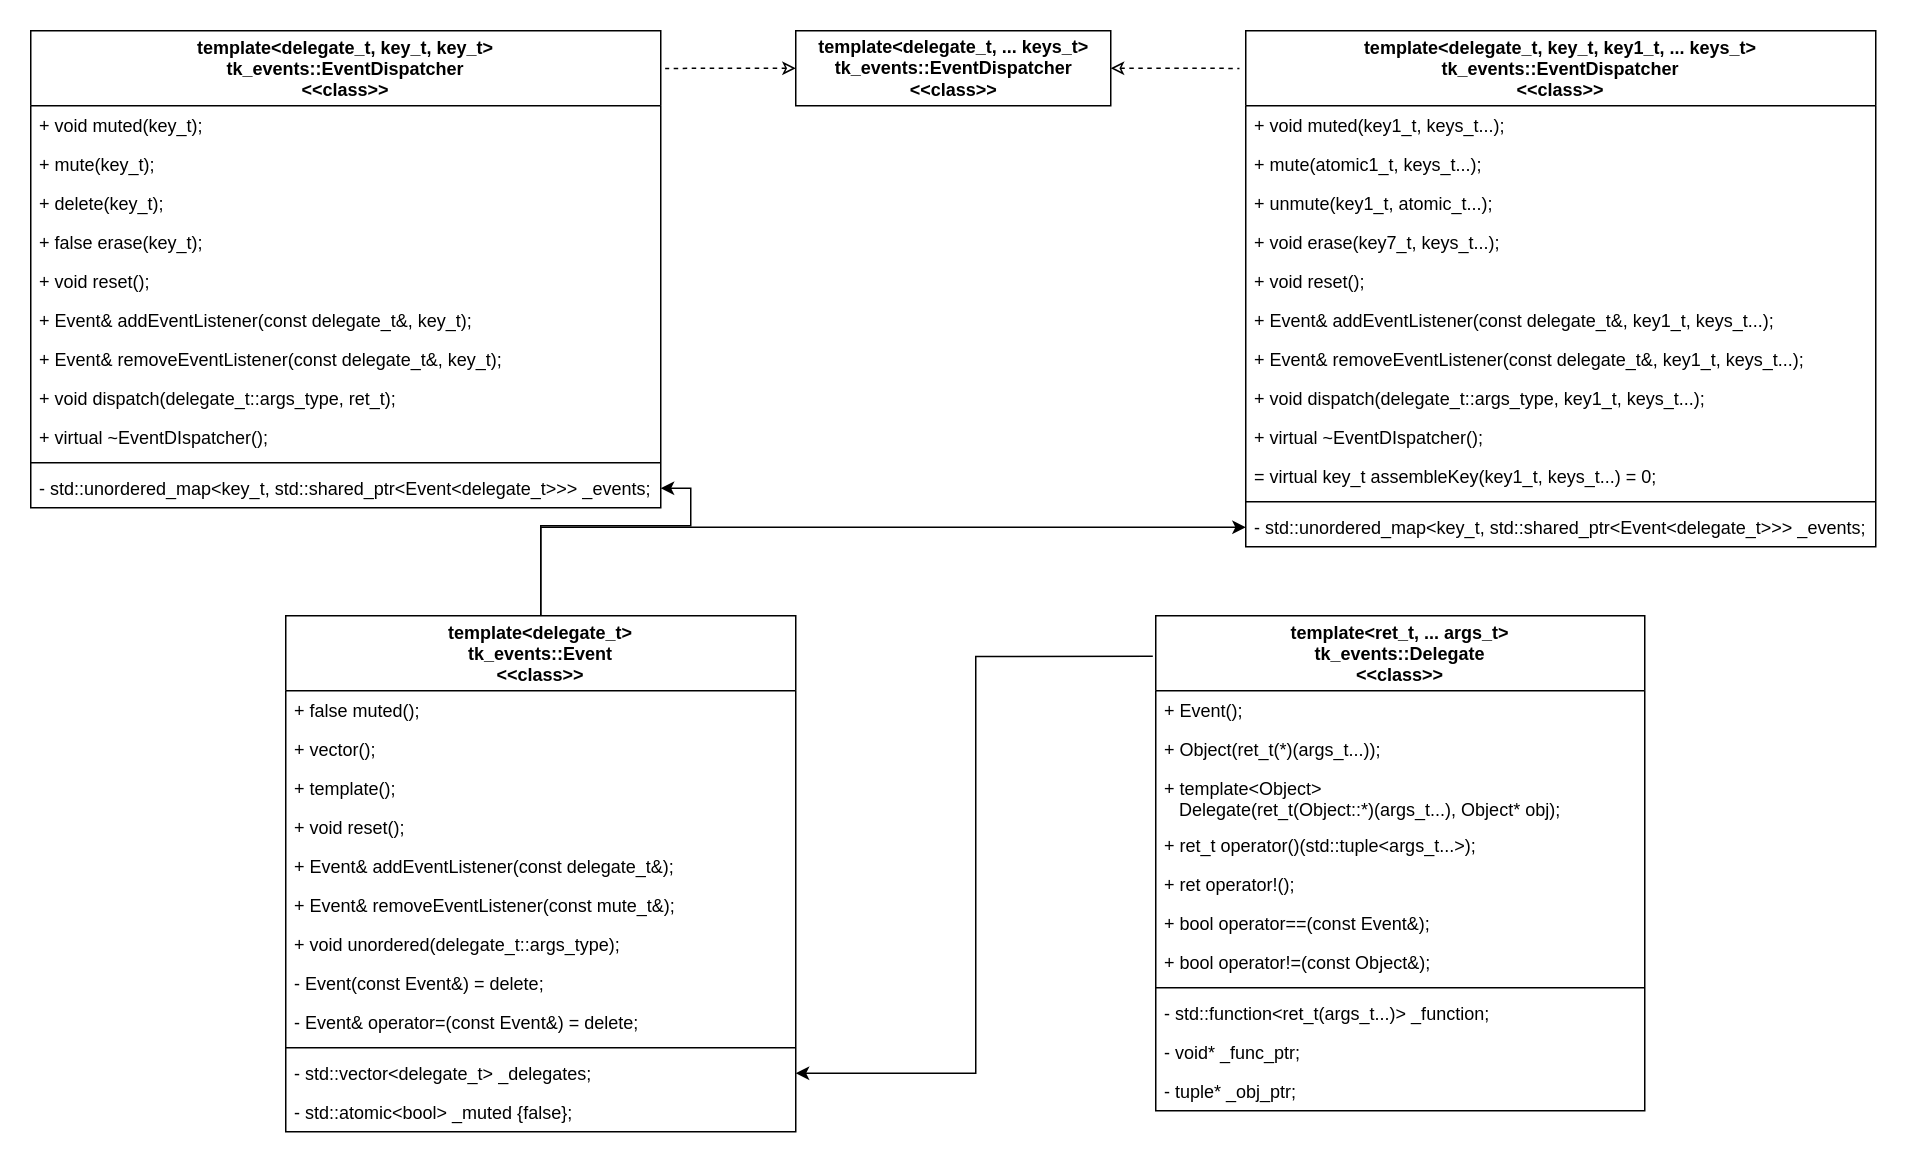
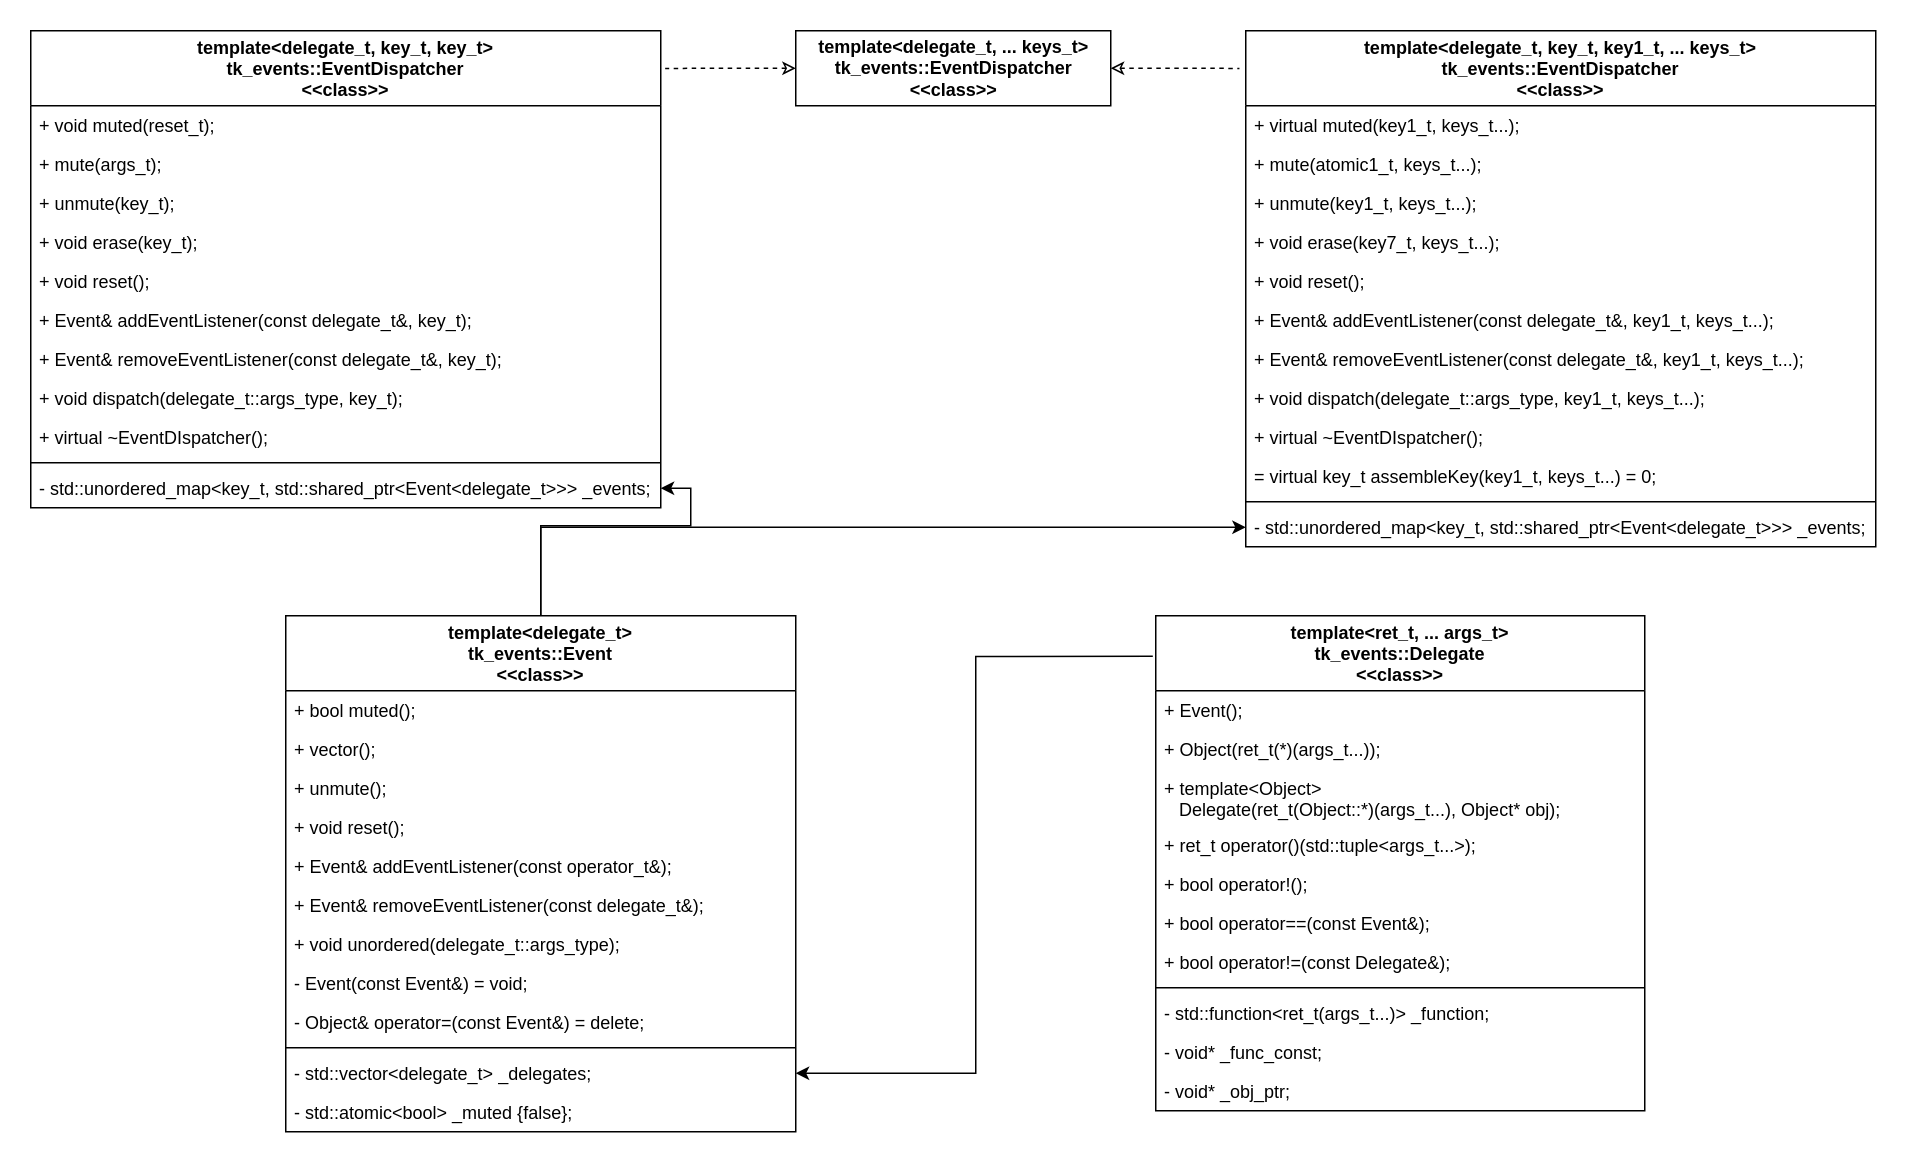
(130, 126) -> (141, 126)
(1394, 126) -> (1407, 126)
(105, 165) -> (110, 165)
(113, 204) -> (115, 204)
(1386, 204) -> (1379, 204)
(135, 243) -> (130, 243)
(250, 399) -> (250, 399)
(365, 711) -> (360, 711)
(353, 789) -> (345, 789)
(507, 867) -> (509, 867)
(1245, 885) -> (1248, 885)
(506, 906) -> (524, 906)
(1316, 963) -> (1324, 963)
(439, 984) -> (428, 984)
(492, 1023) -> (497, 1023)
(1245, 1053) -> (1255, 1053)
(1245, 1092) -> (1240, 1092)
